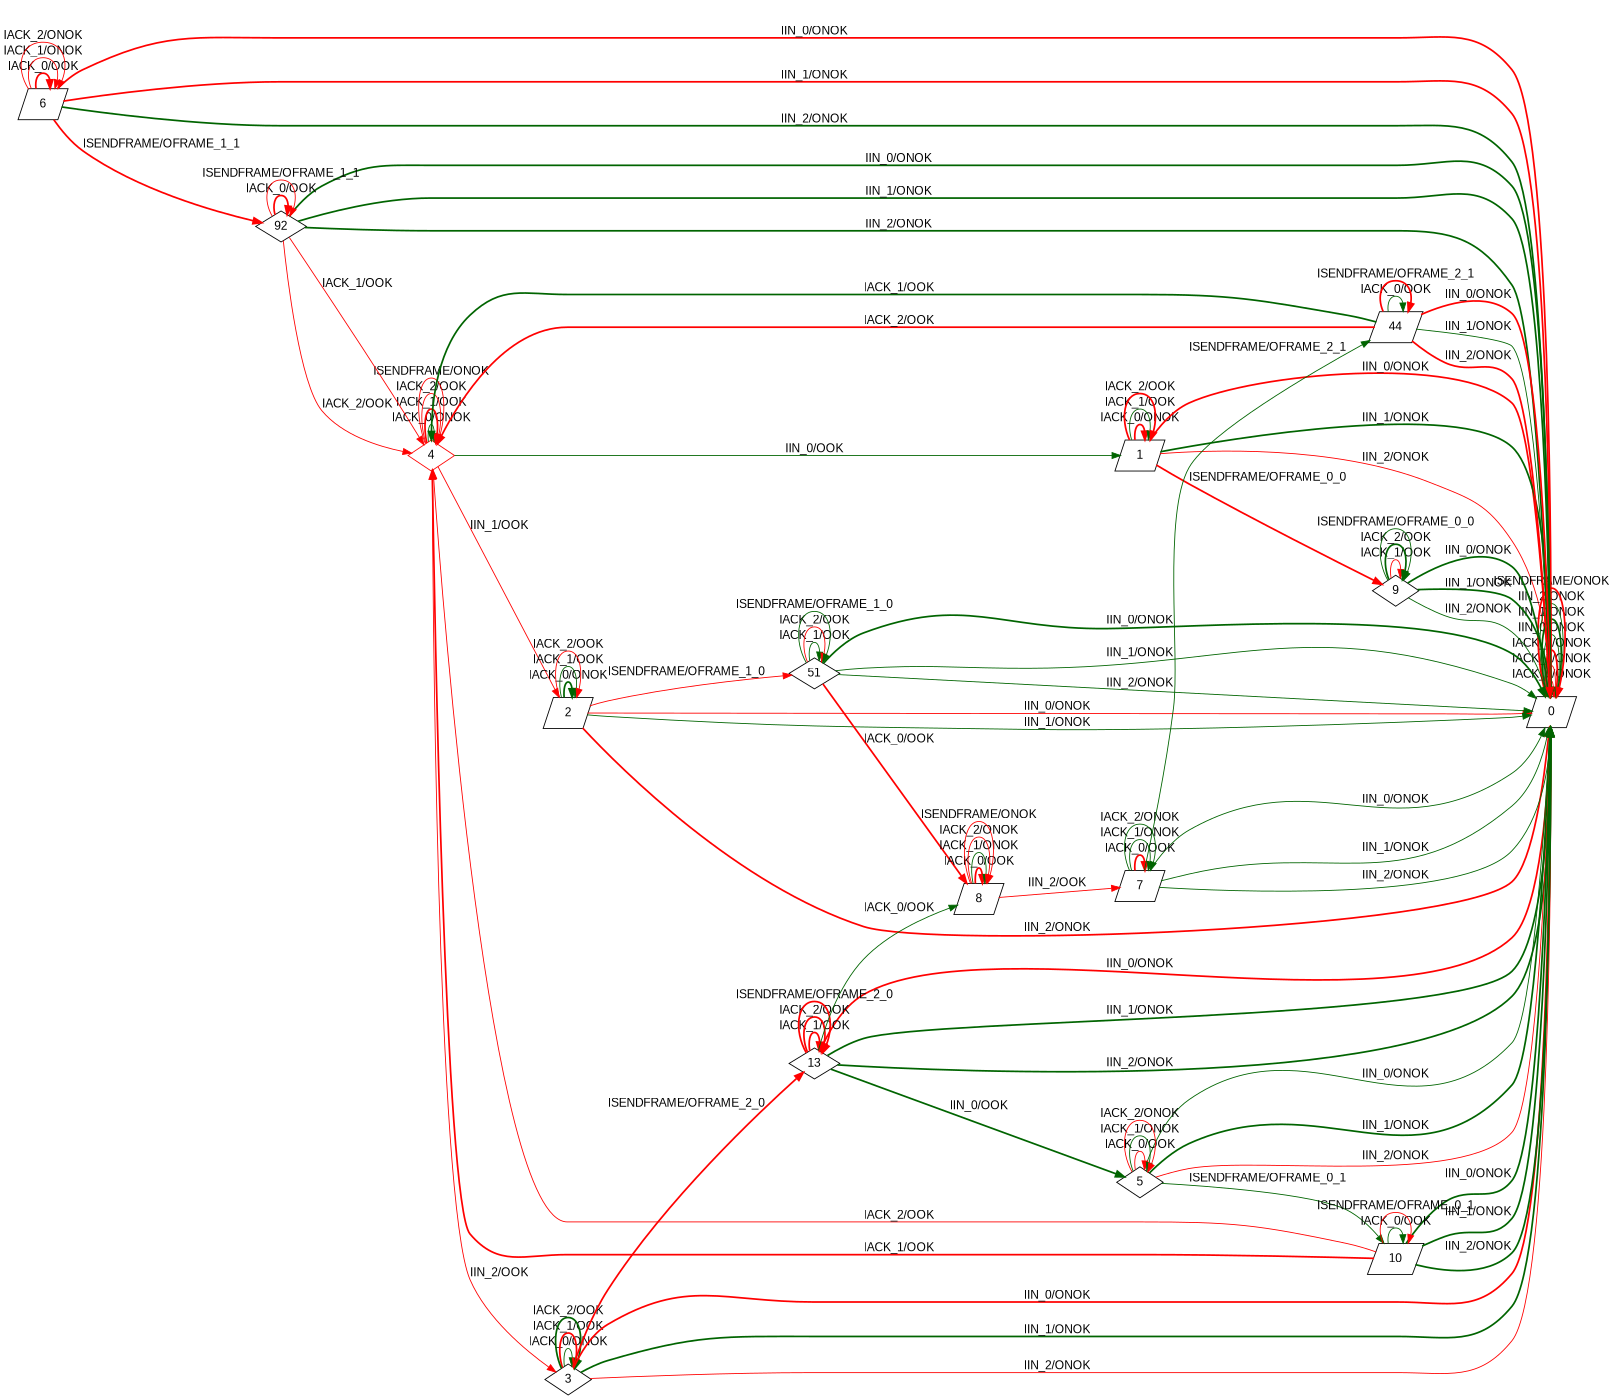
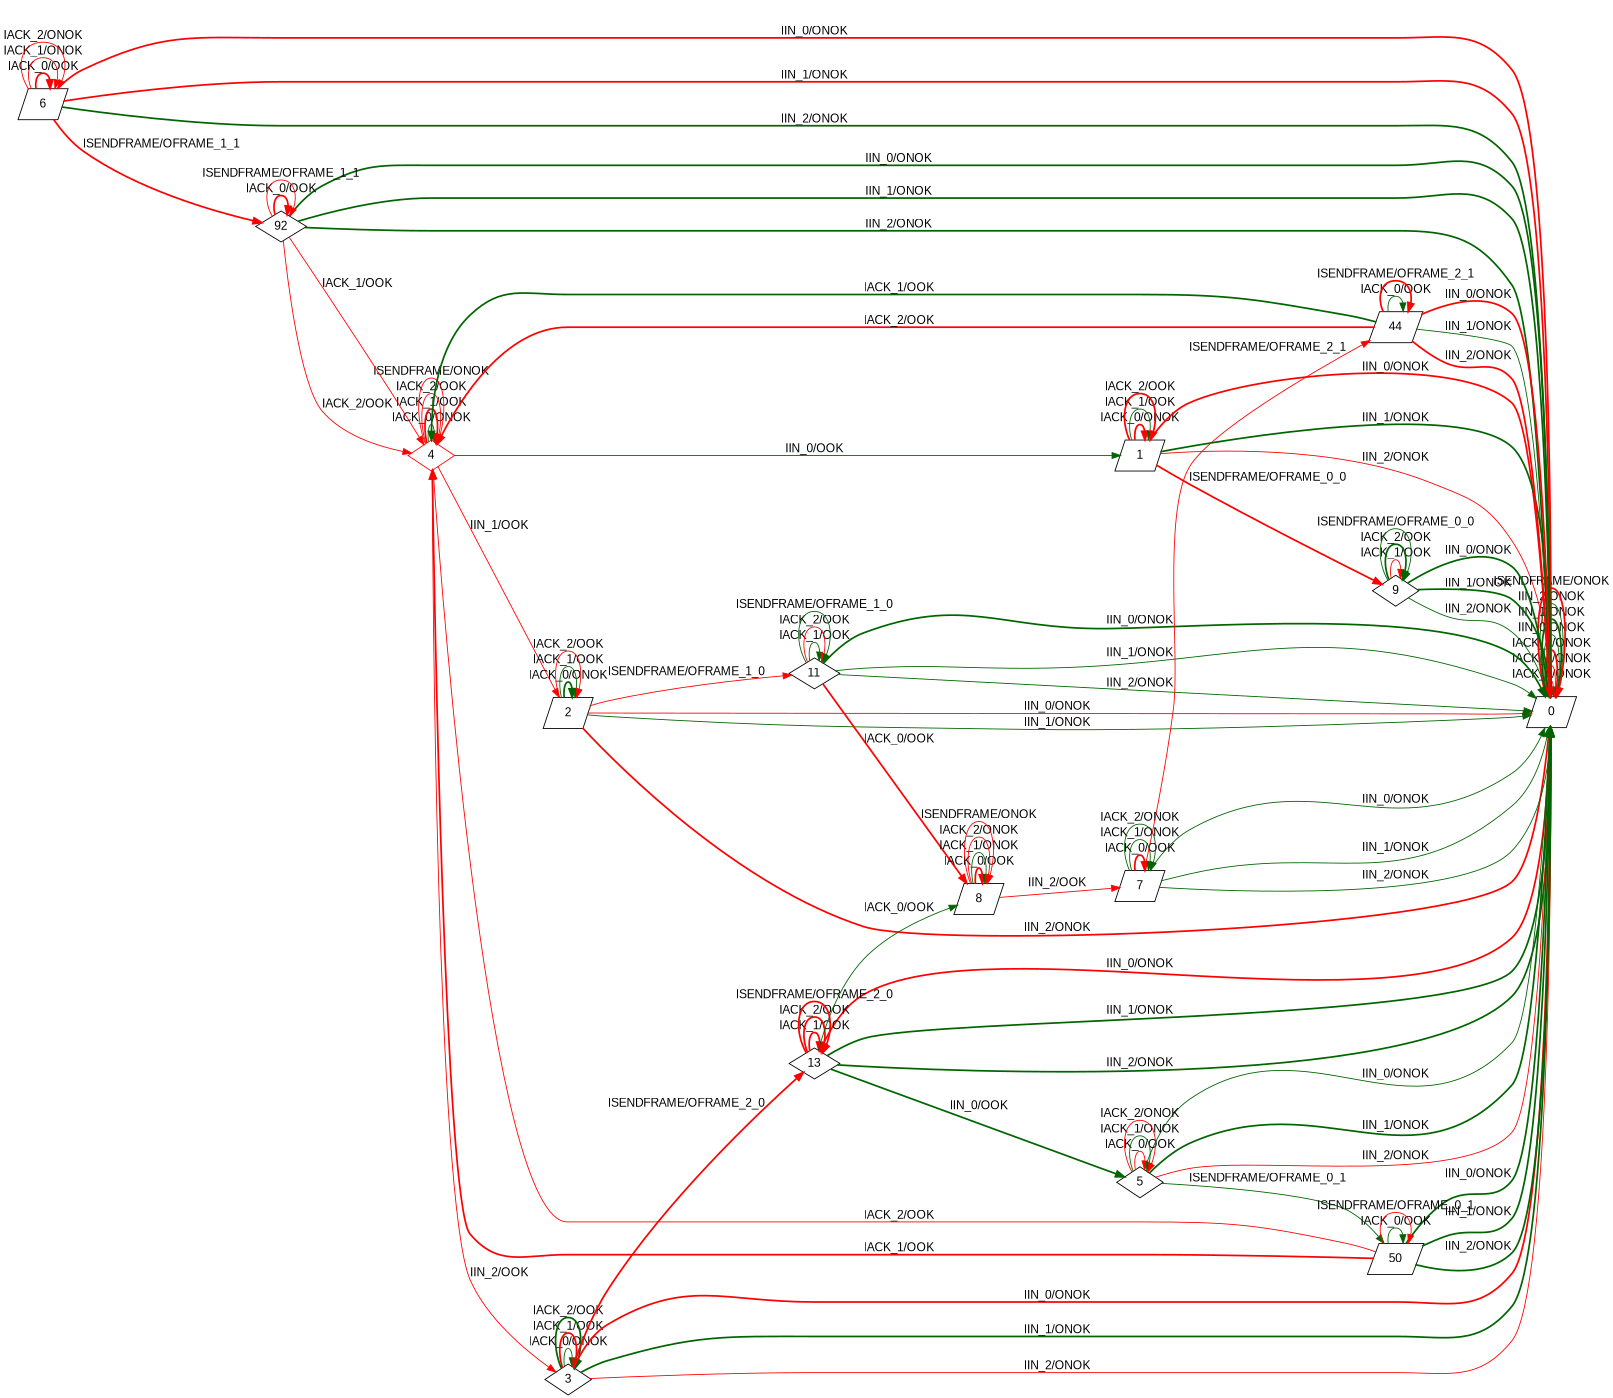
(1174, 563) -> (1174, 563)
(814, 673) -> (814, 673)
(1396, 1259) -> (1396, 1259)
